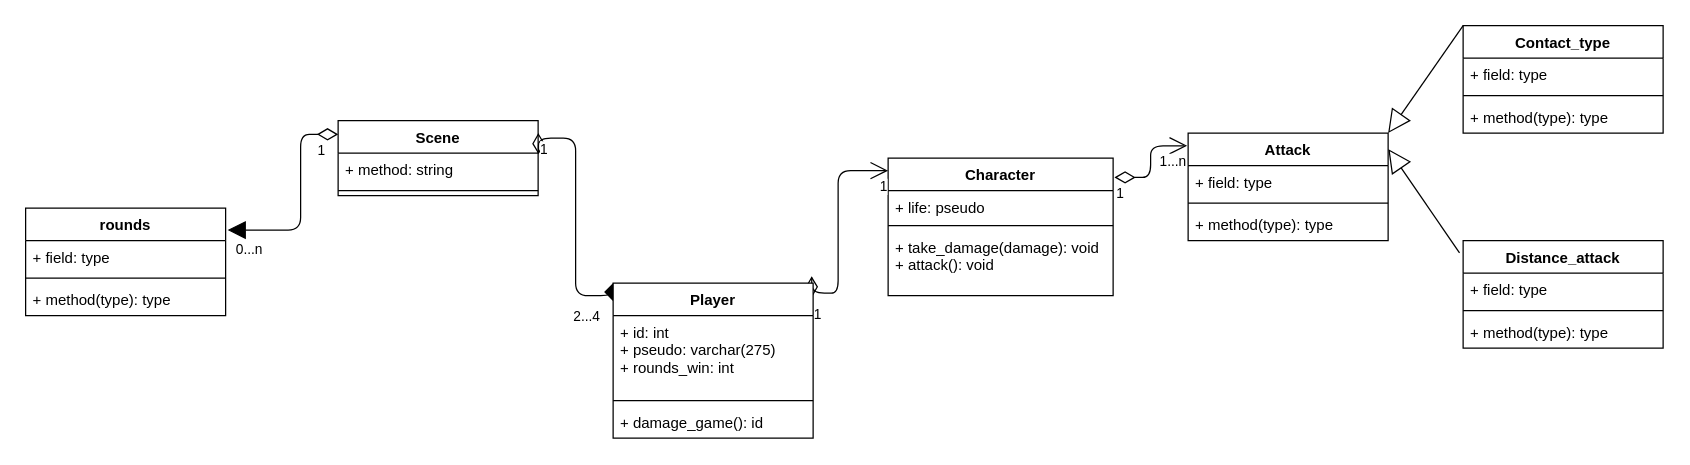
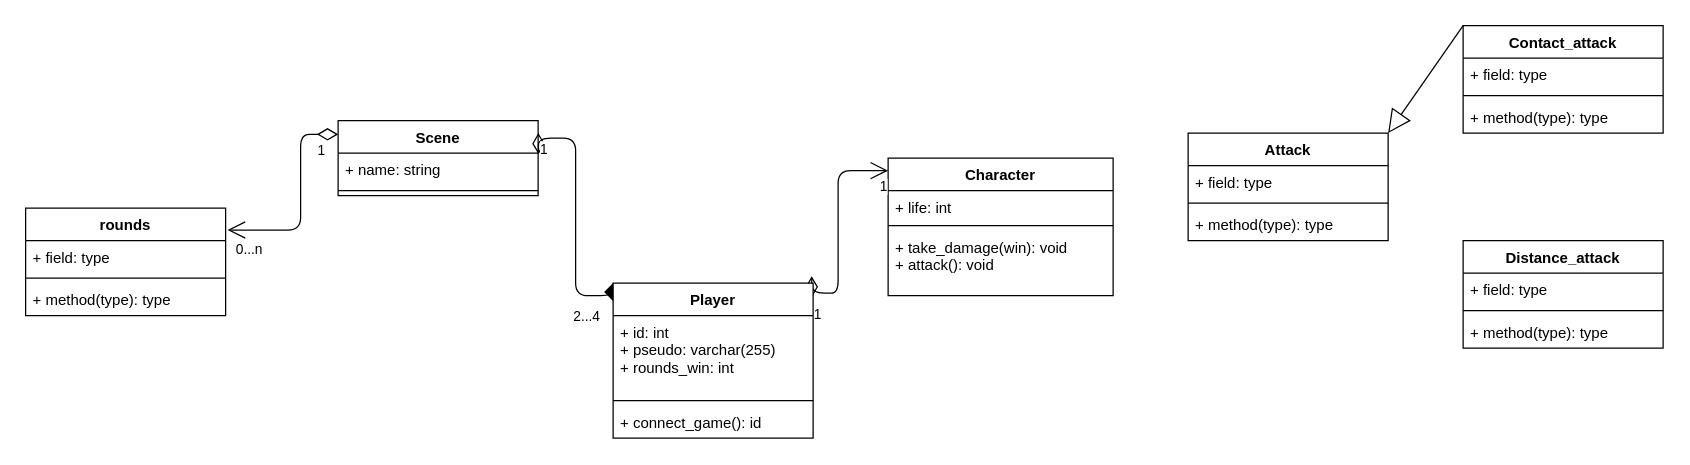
(1563, 43) -> (1563, 43)
(1151, 152) -> none
(404, 170) -> (396, 170)
(944, 208) -> (930, 208)
(1431, 211) -> none
(246, 230) -> (240, 230)
(1001, 248) -> (986, 248)
(648, 333) -> (648, 333)
(692, 423) -> (696, 423)
